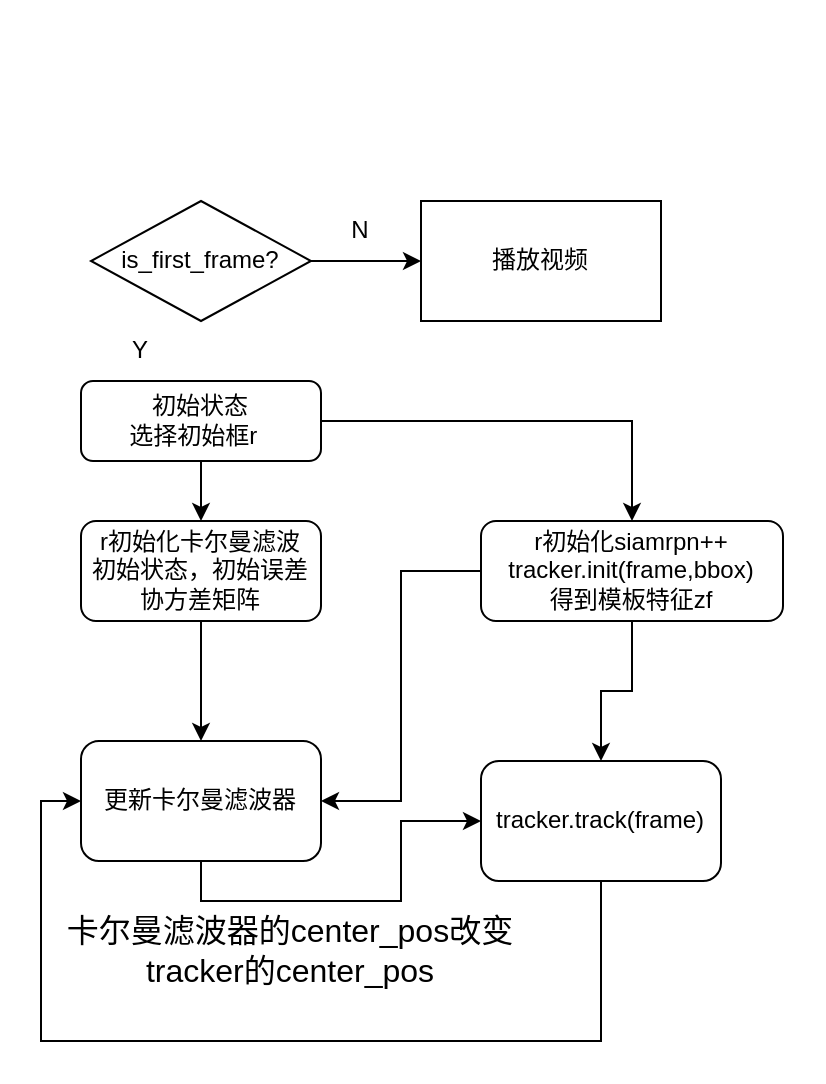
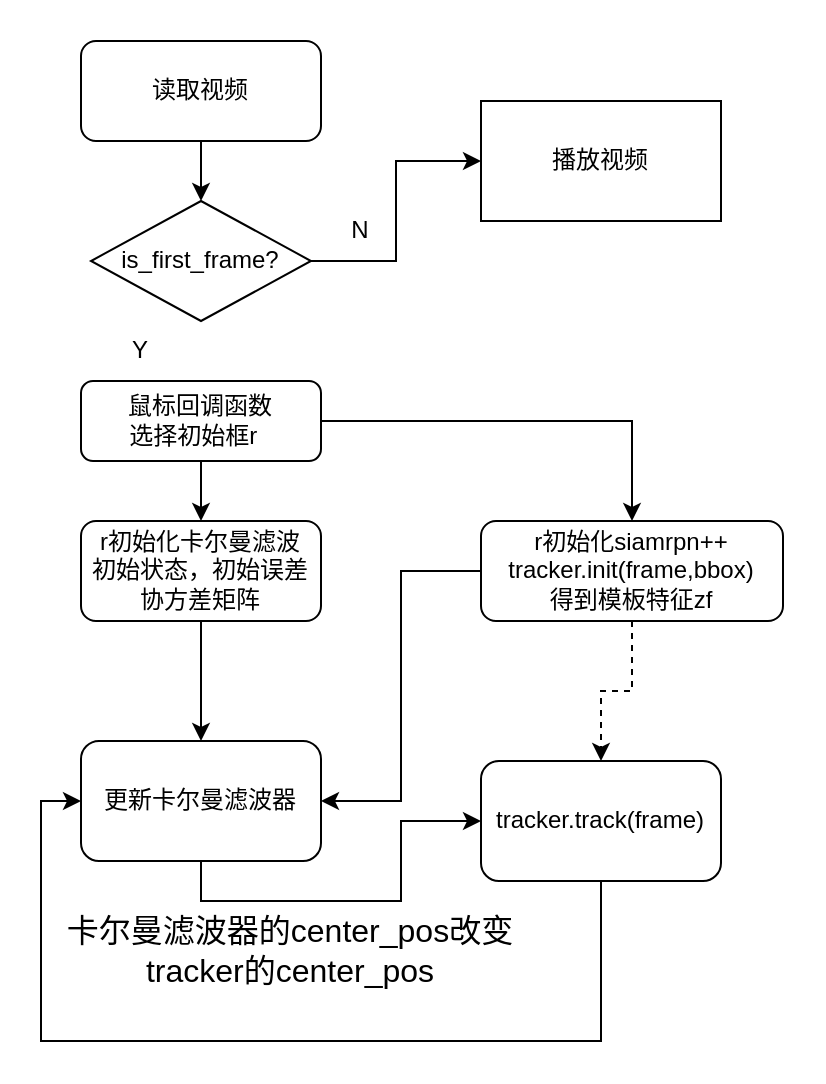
none -> (201, 91)
none -> (201, 178)
(541, 261) -> (601, 161)
(201, 421) -> (201, 421)
(622, 691) -> (622, 691)
